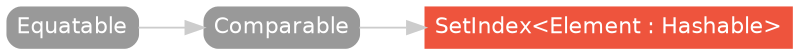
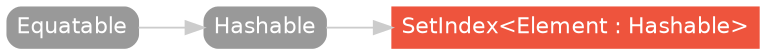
(282, 28) -> (265, 28)
